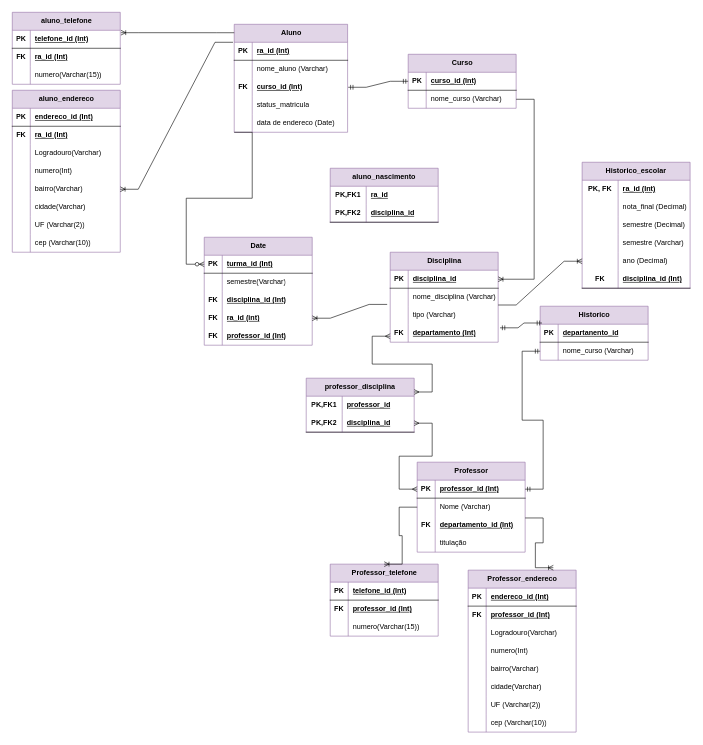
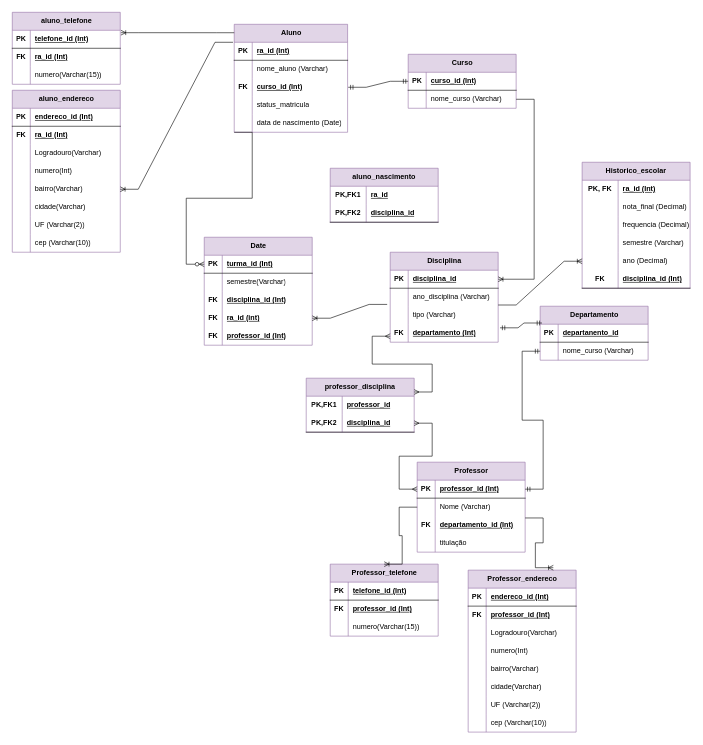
(301, 123) -> (302, 123)
(657, 225) -> (657, 225)
(456, 297) -> (456, 297)
(595, 315) -> (595, 315)
